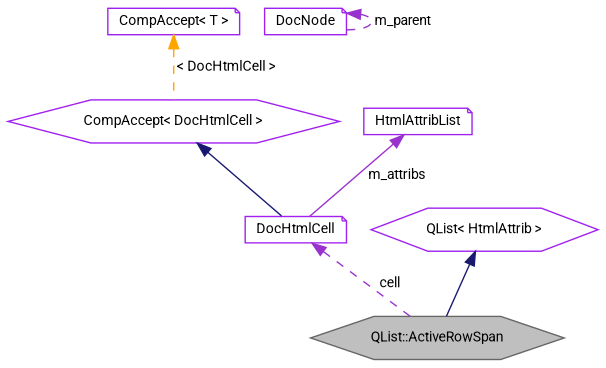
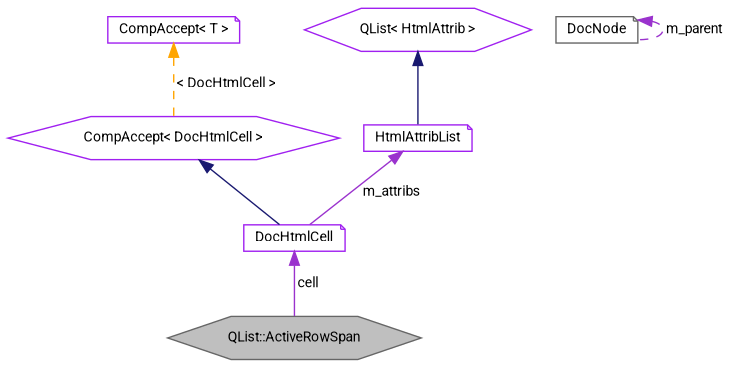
(306, 22) -> (597, 30)
(367, 284) -> (294, 291)
(458, 290) -> (418, 95)
